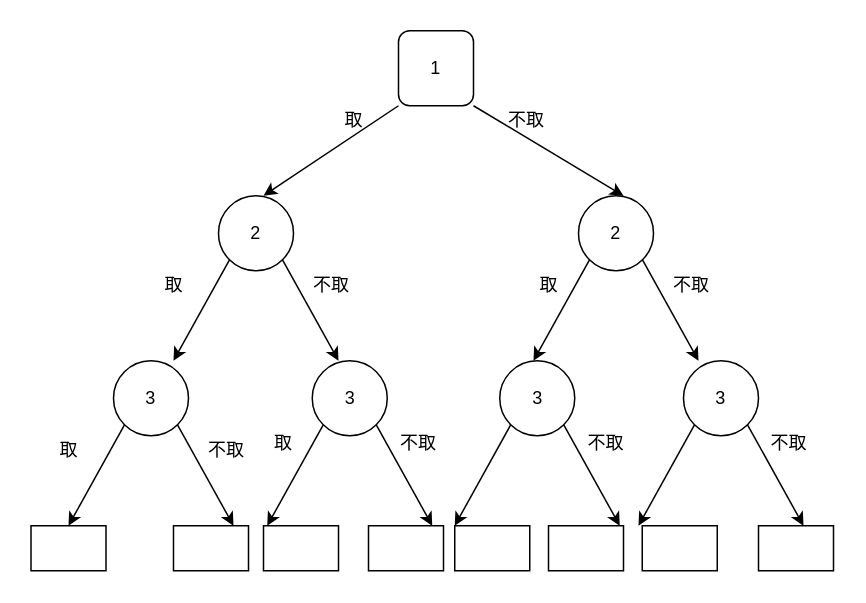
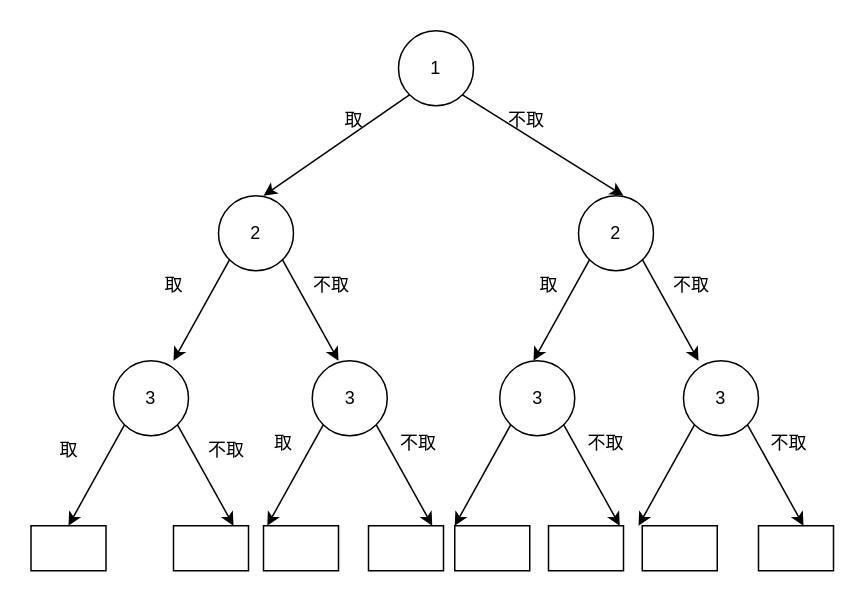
(436, 68) -> (436, 68)
